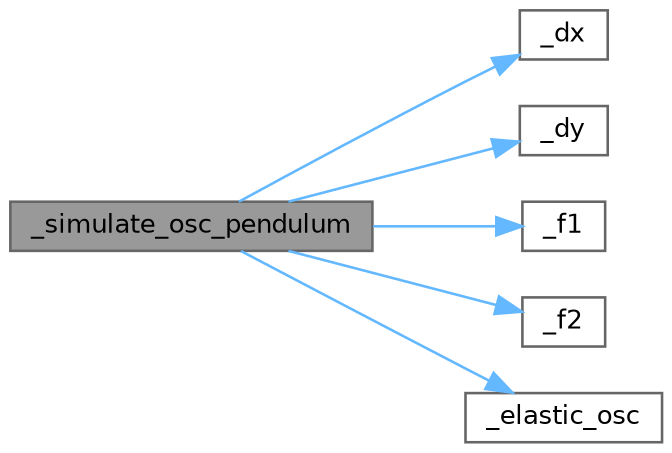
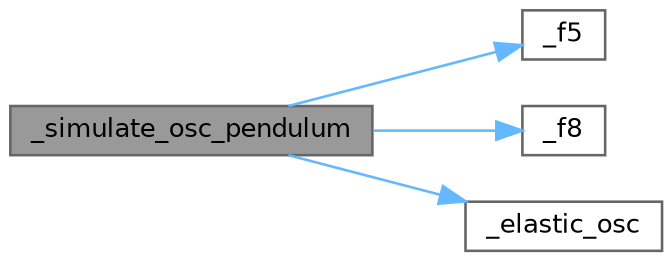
(564, 35) -> none
(564, 131) -> none
(564, 226) -> (564, 35)
(564, 322) -> (564, 131)
